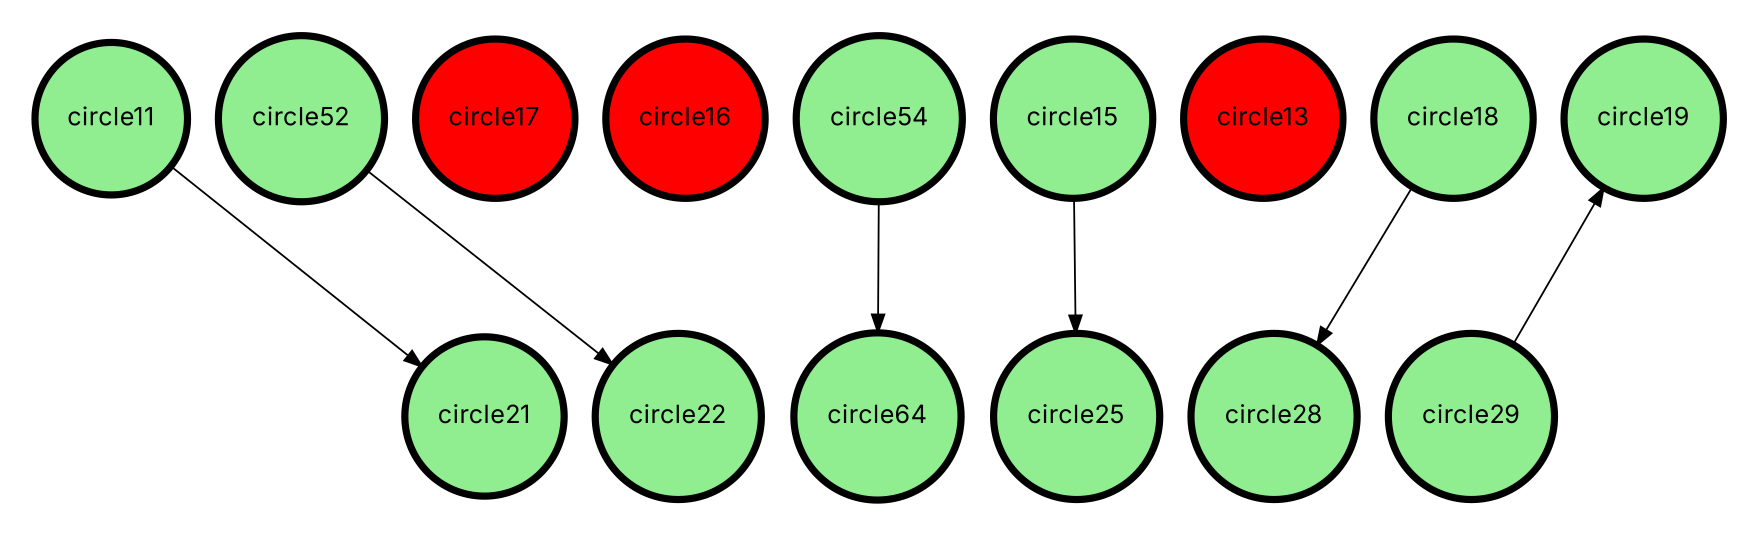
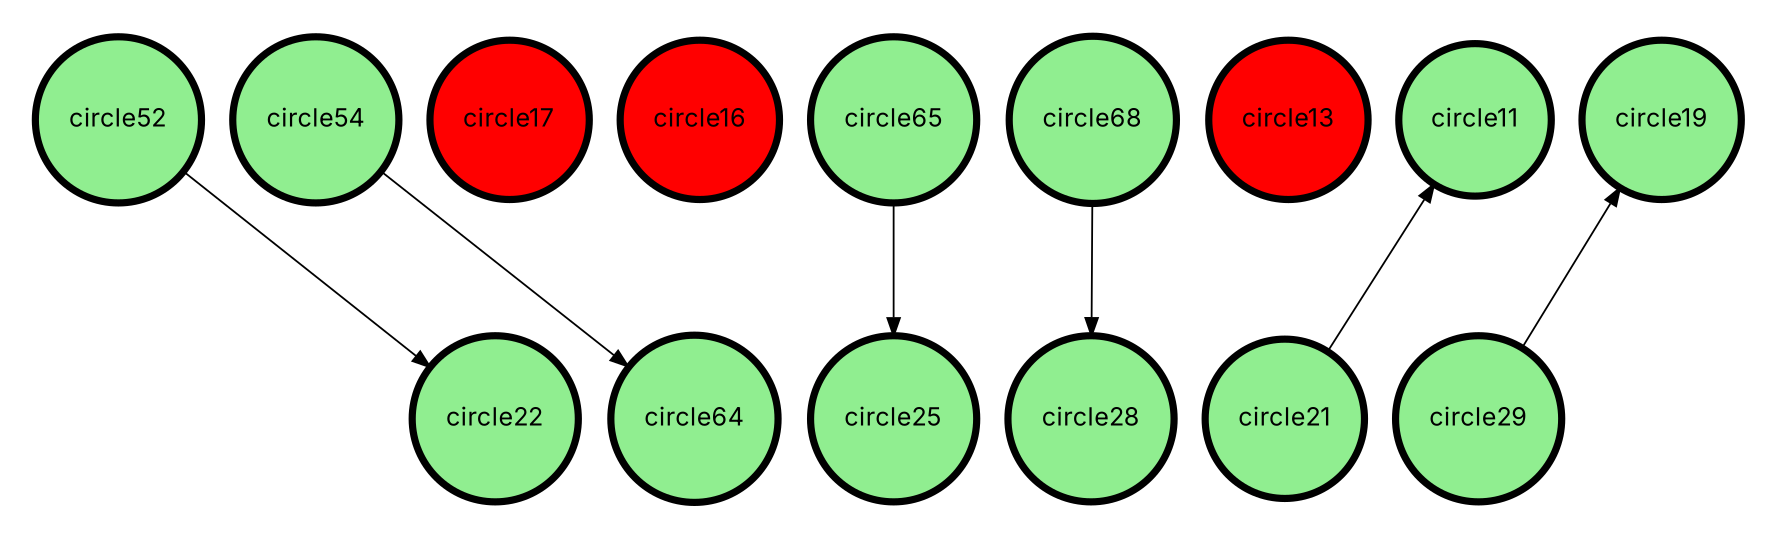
(1073, 119) -> (894, 120)
(1453, 119) -> (1093, 120)
(289, 261) -> (1376, 276)
